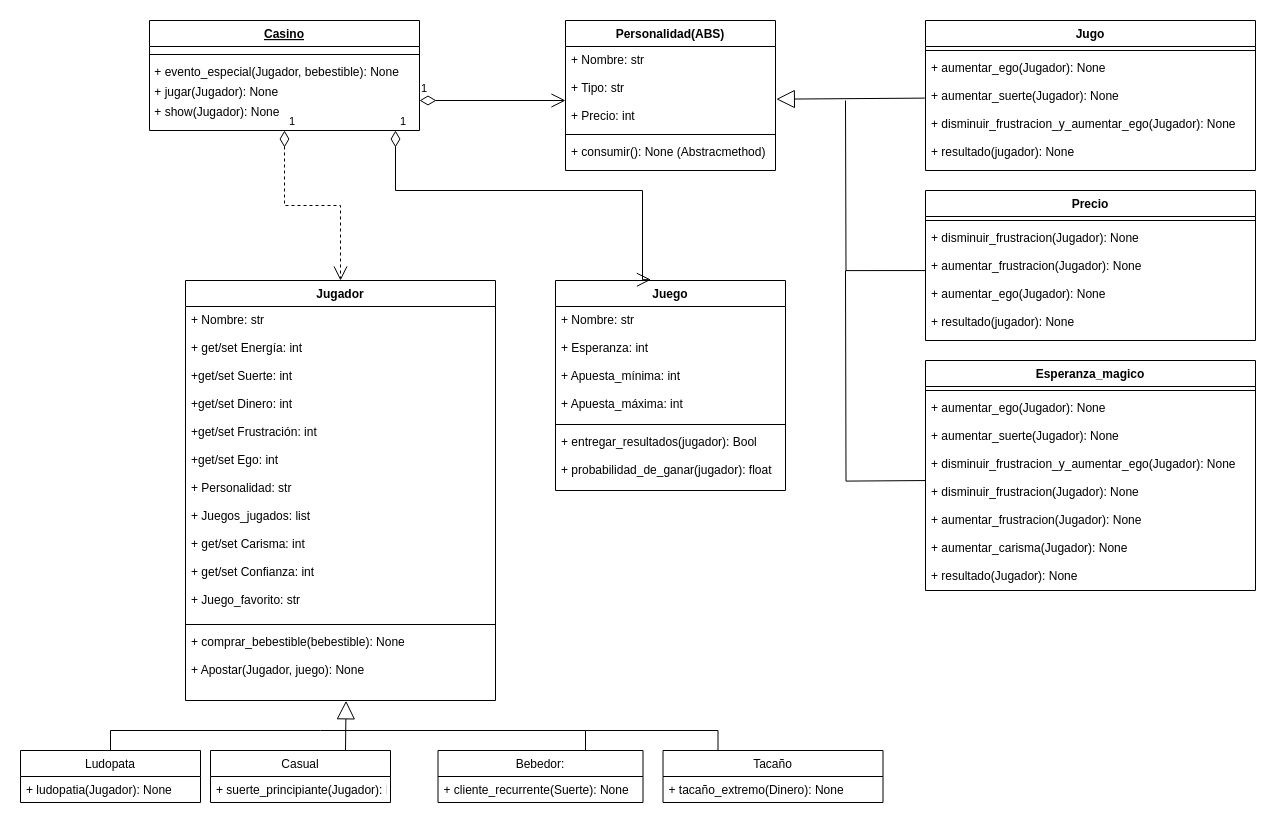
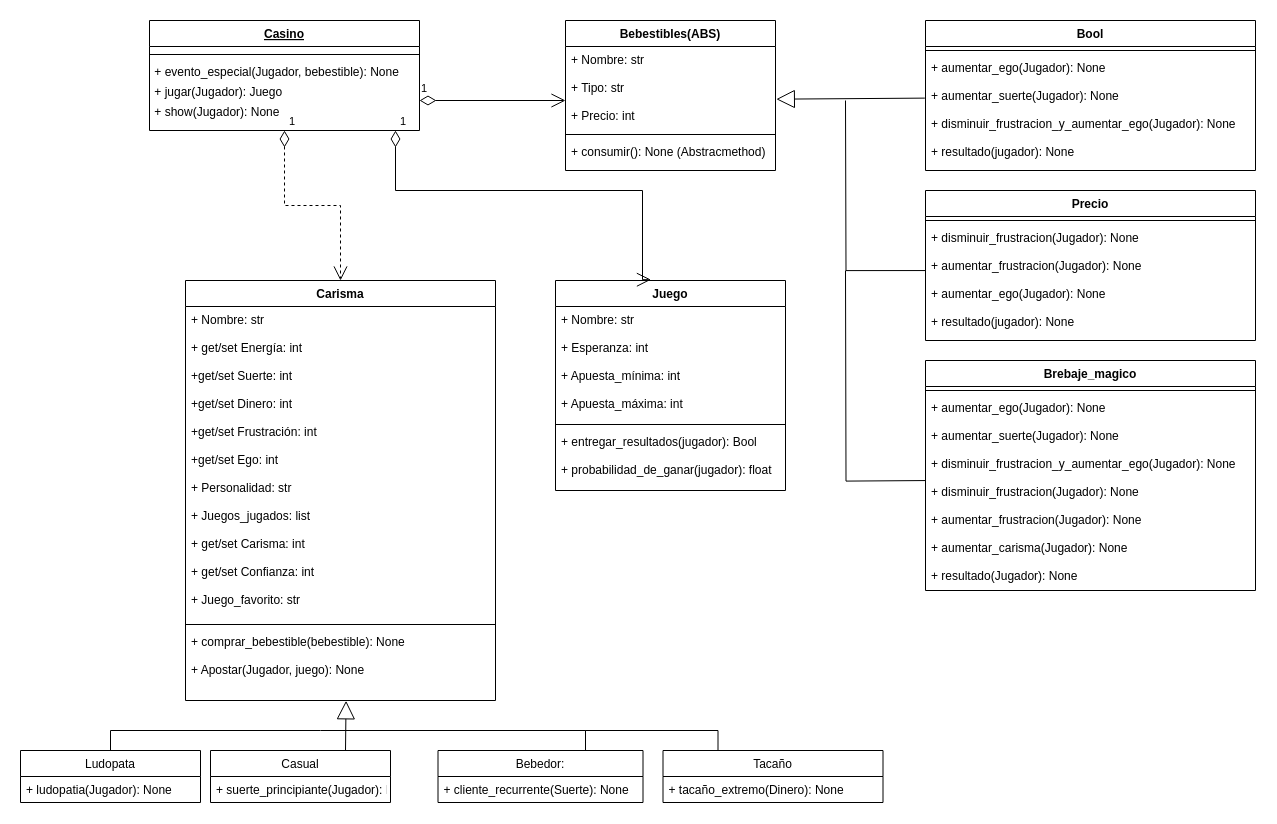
(670, 34) -> (670, 34)
(1090, 34) -> (1090, 34)
(221, 93) -> (224, 93)
(340, 294) -> (340, 294)
(1090, 374) -> (1090, 374)
